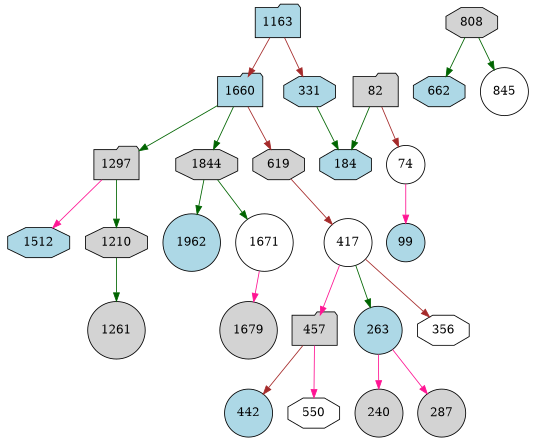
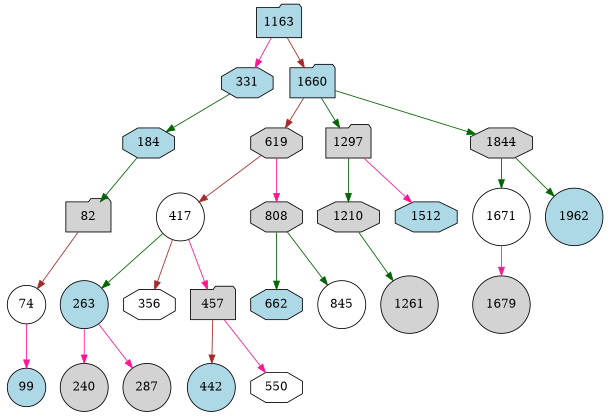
(292, 53) -> (265, 49)
(362, 124) -> (121, 176)
none -> (277, 176)
